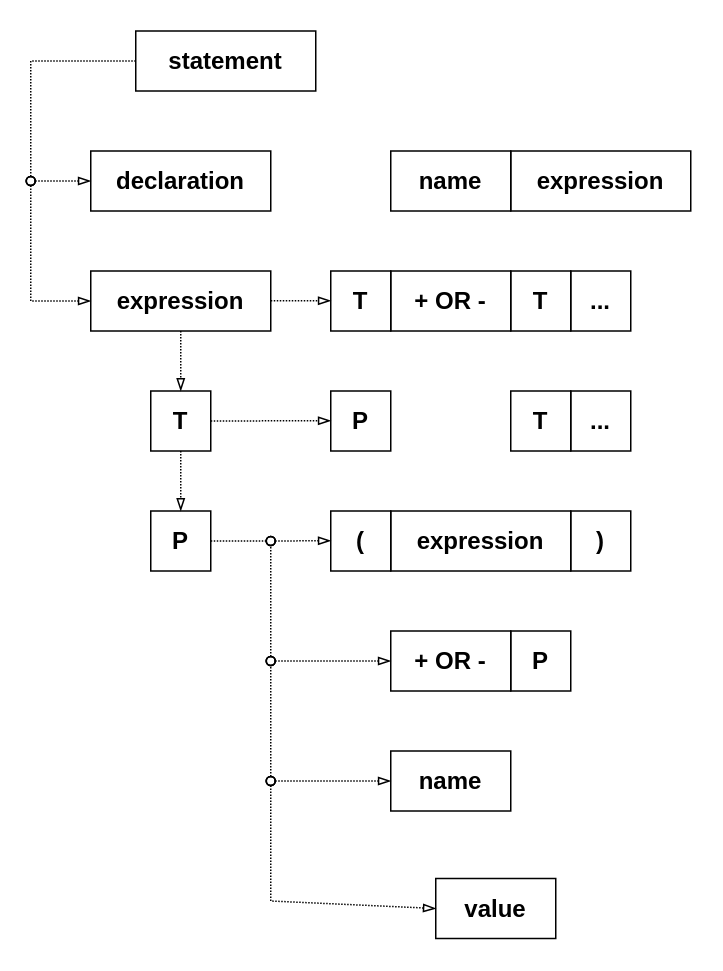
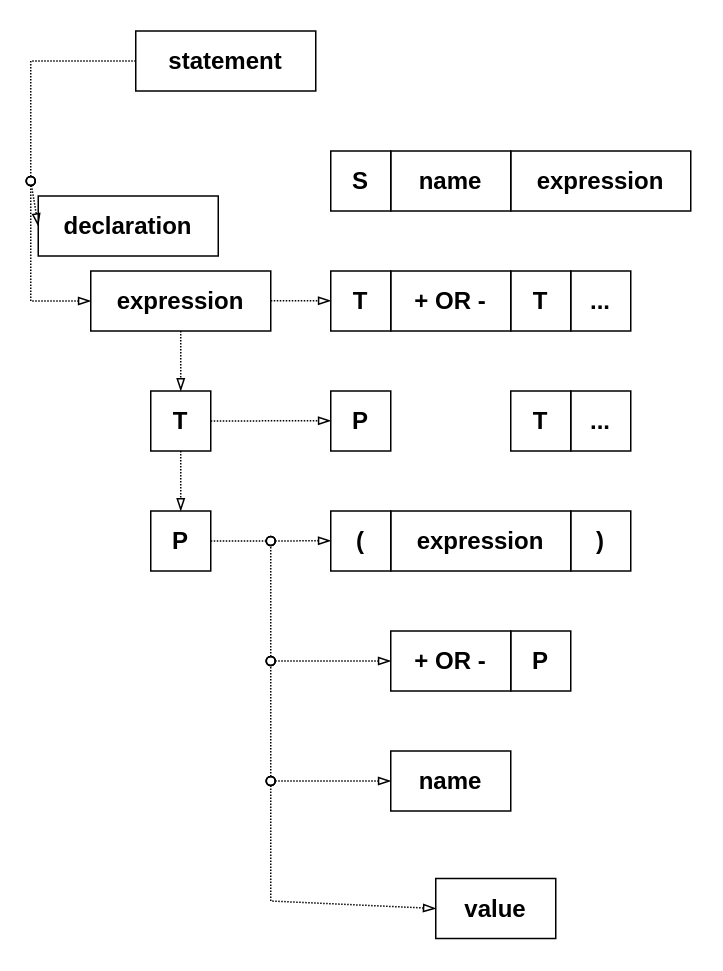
(181, 181) -> (128, 226)
none -> (361, 181)
